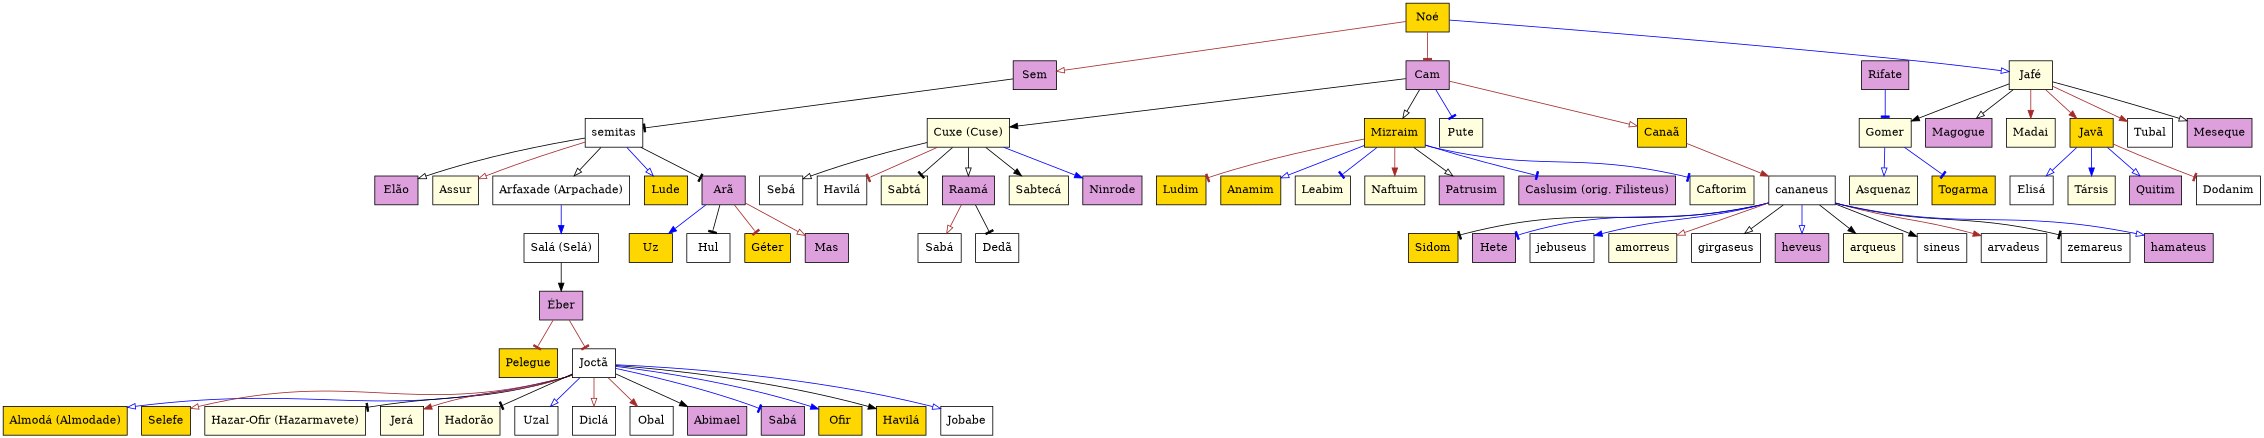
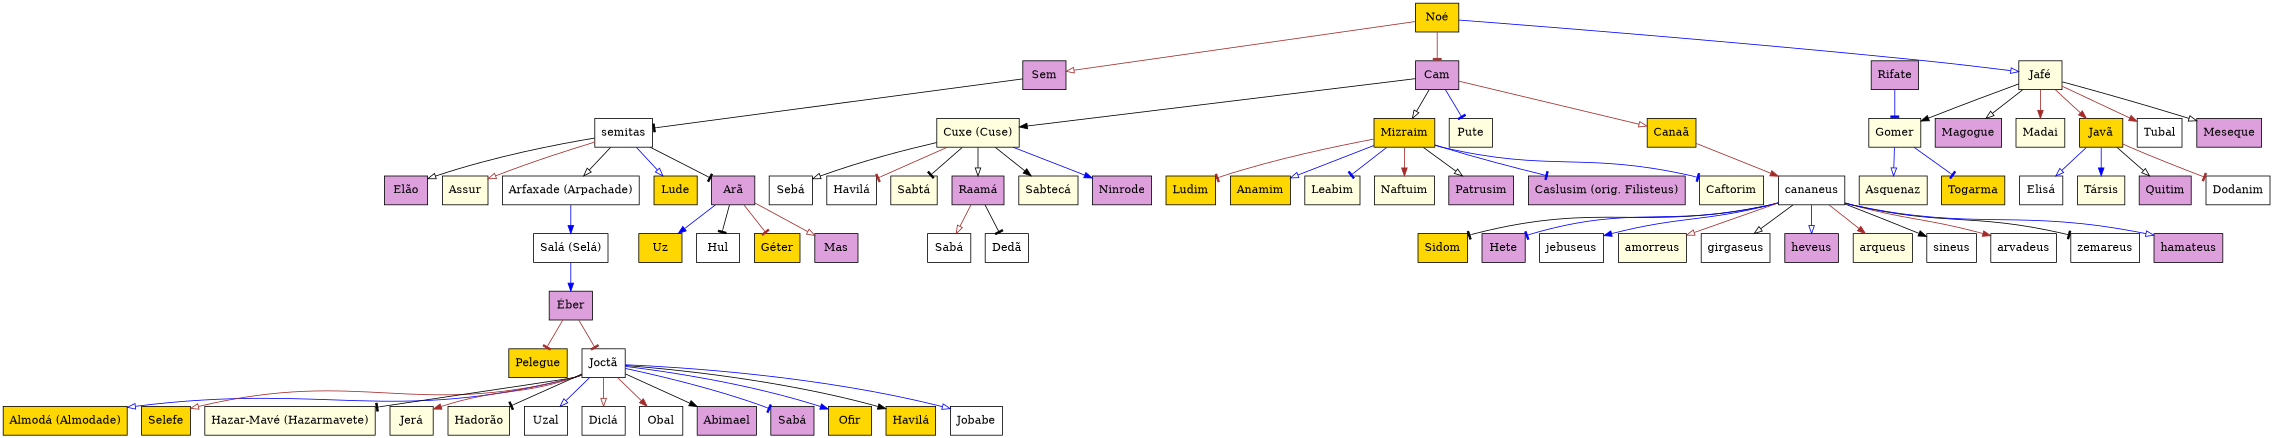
(2121, 159) -> (2130, 159)
(1834, 217) -> (1844, 217)
(561, 273) -> (571, 273)
(285, 421) -> (290, 421)
